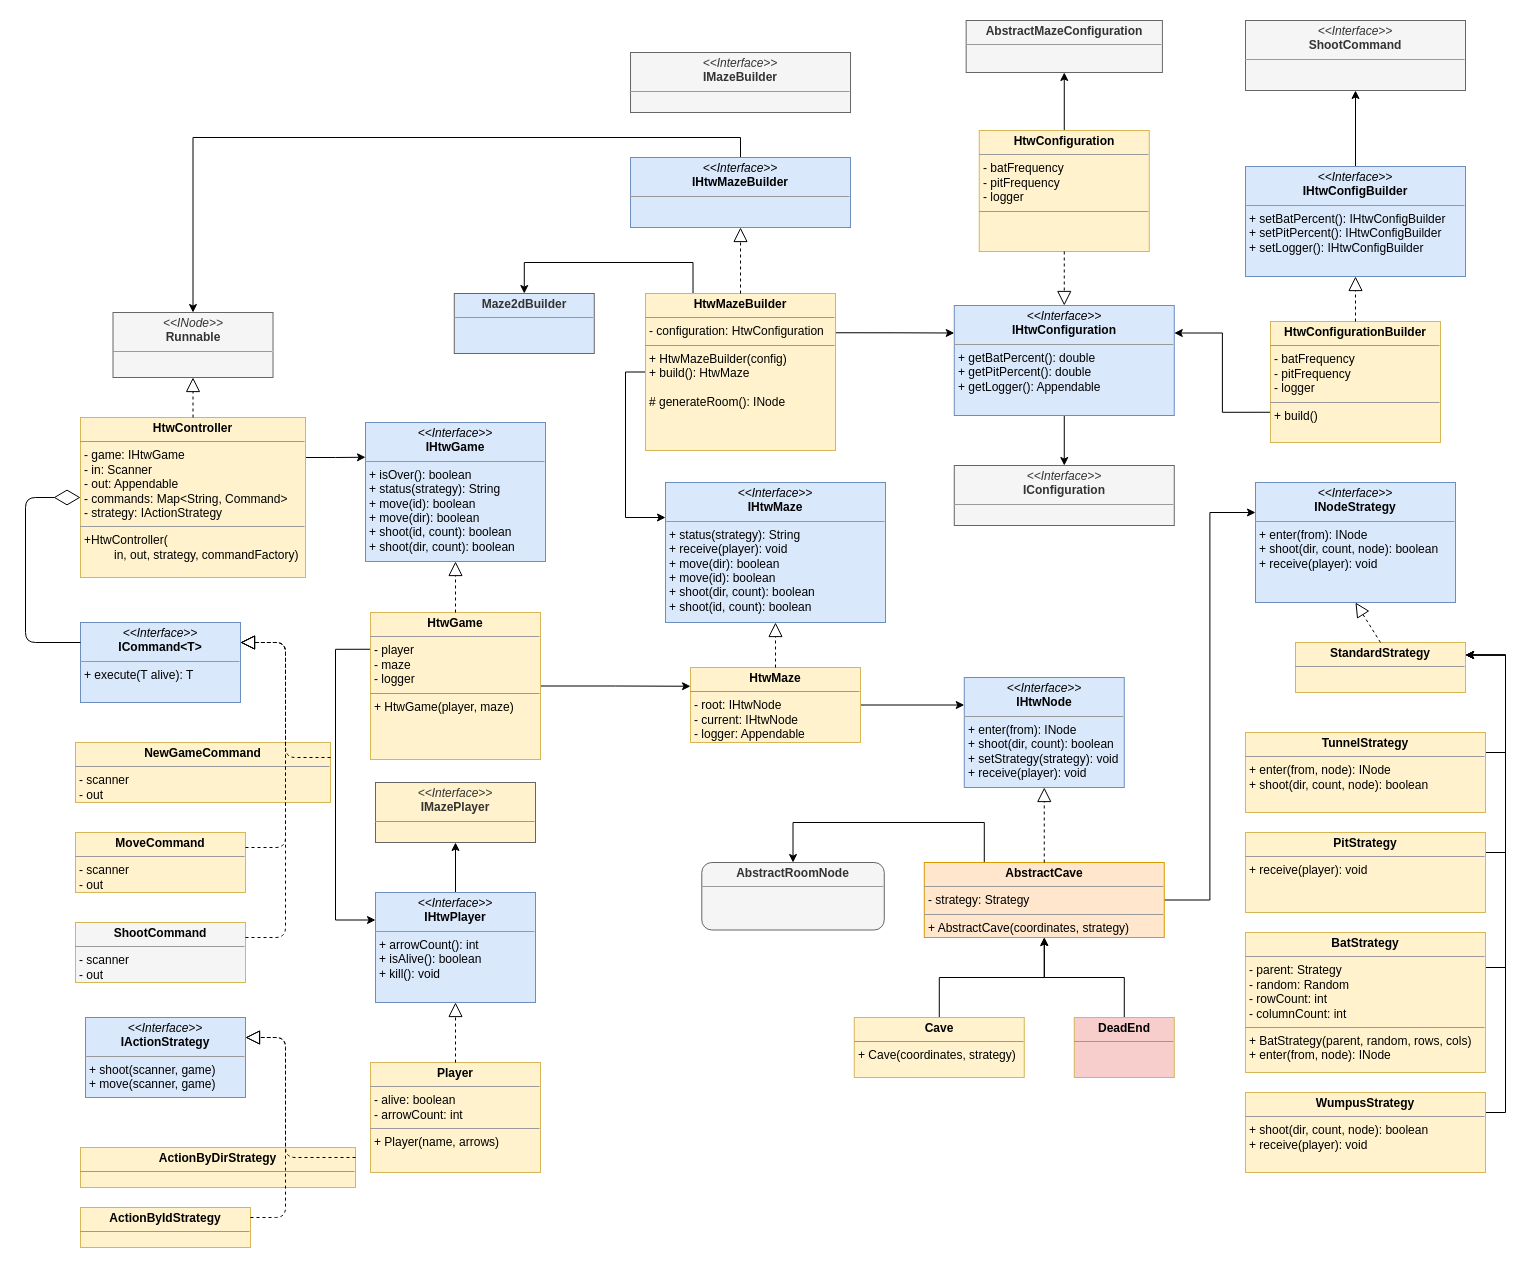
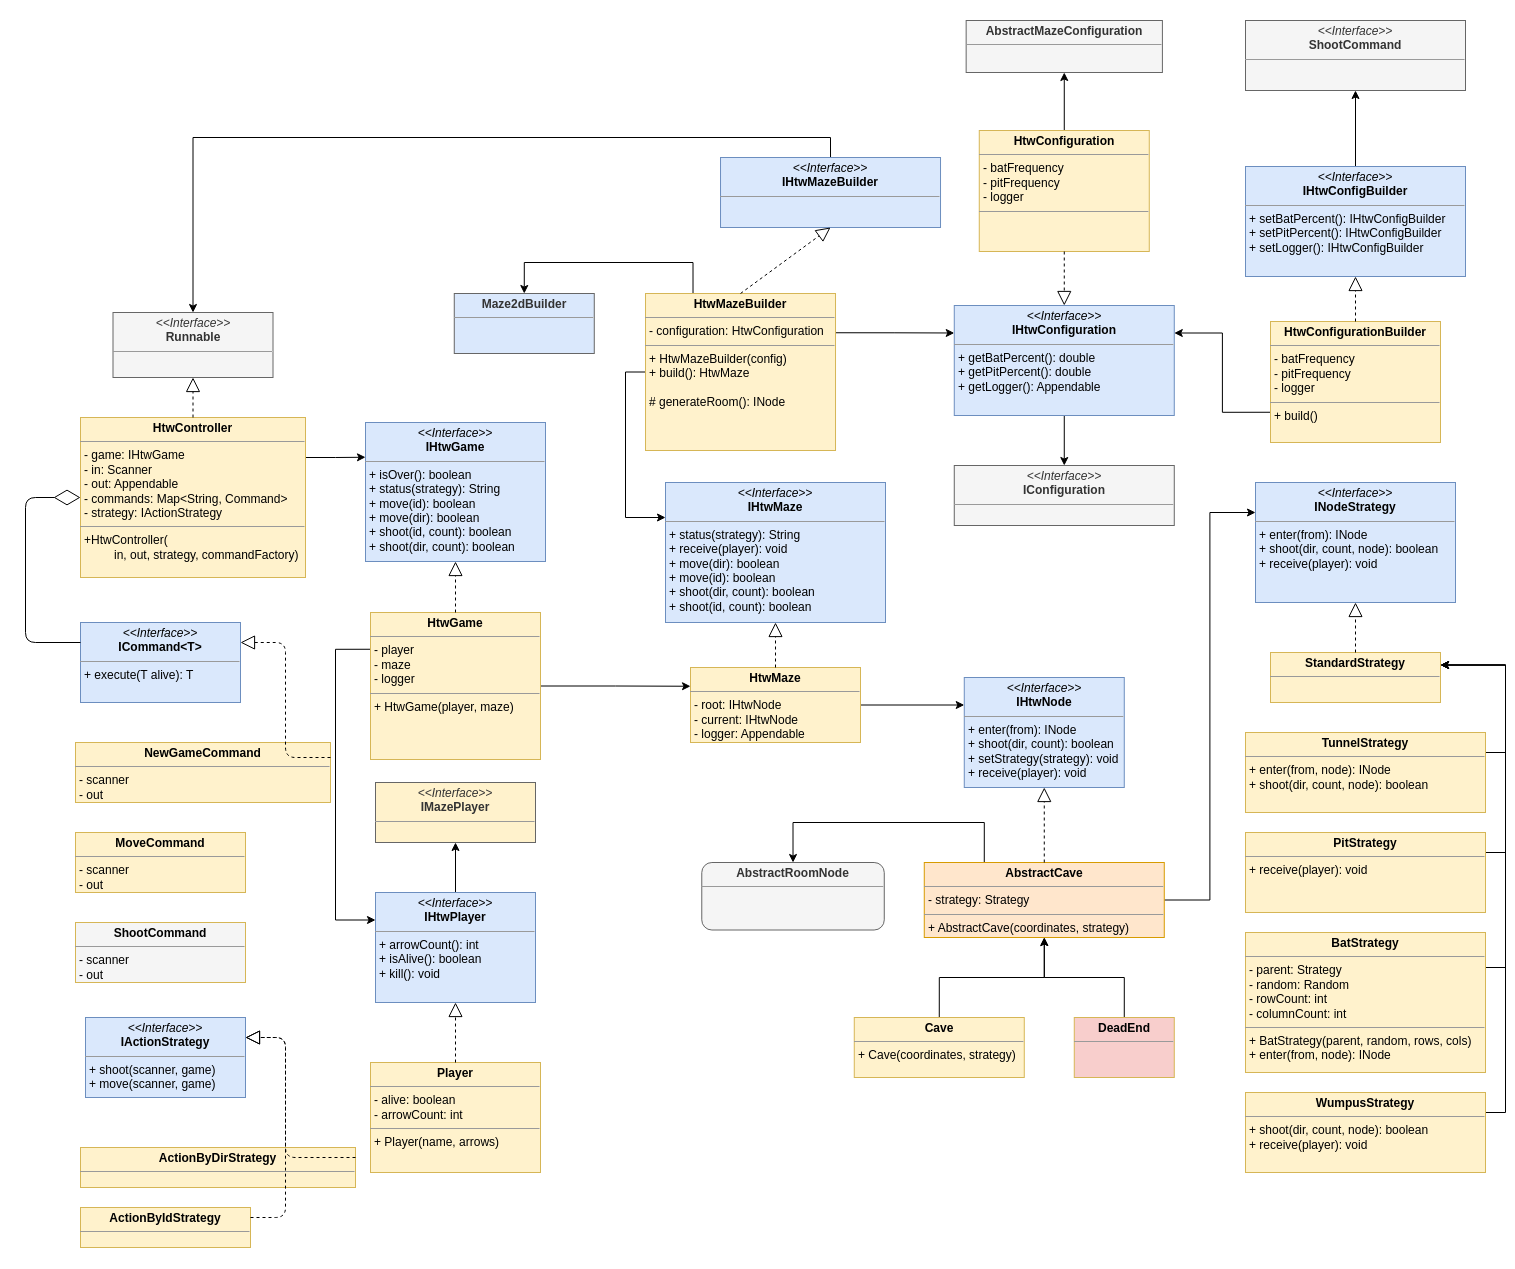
(741, 83) -> none
(741, 193) -> (831, 193)
(144, 327) -> (157, 327)
(1381, 668) -> (1356, 678)
(263, 848) -> none
(286, 906) -> none
